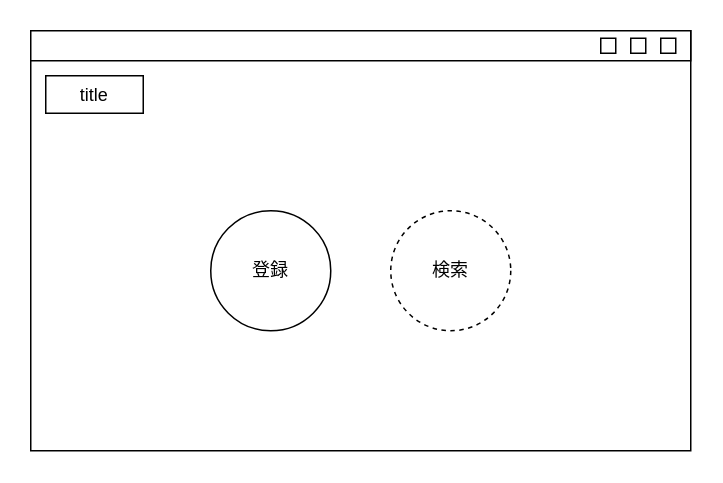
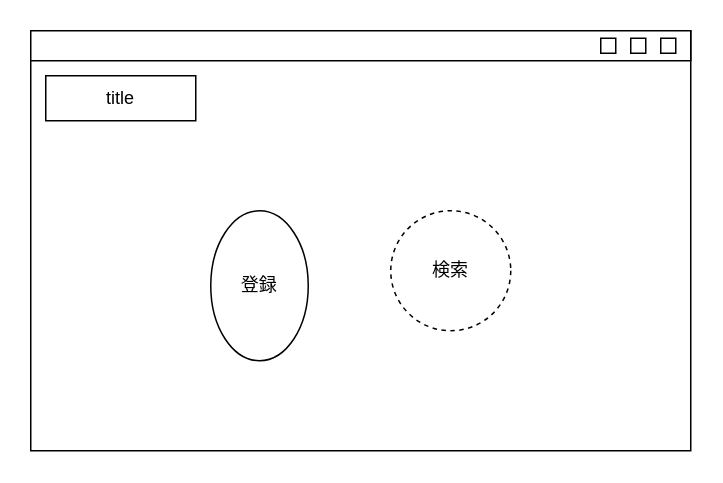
(95, 95) -> (121, 98)
(271, 271) -> (260, 286)
